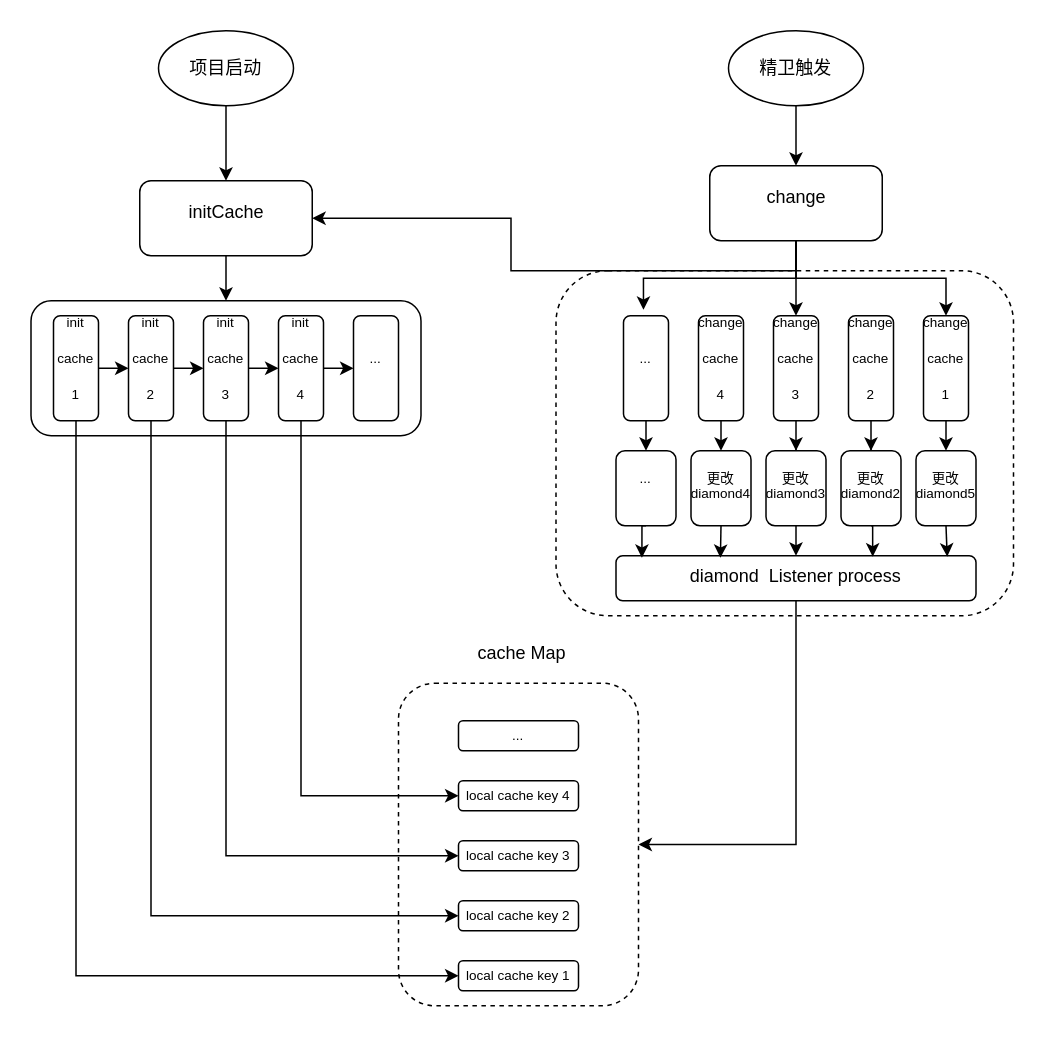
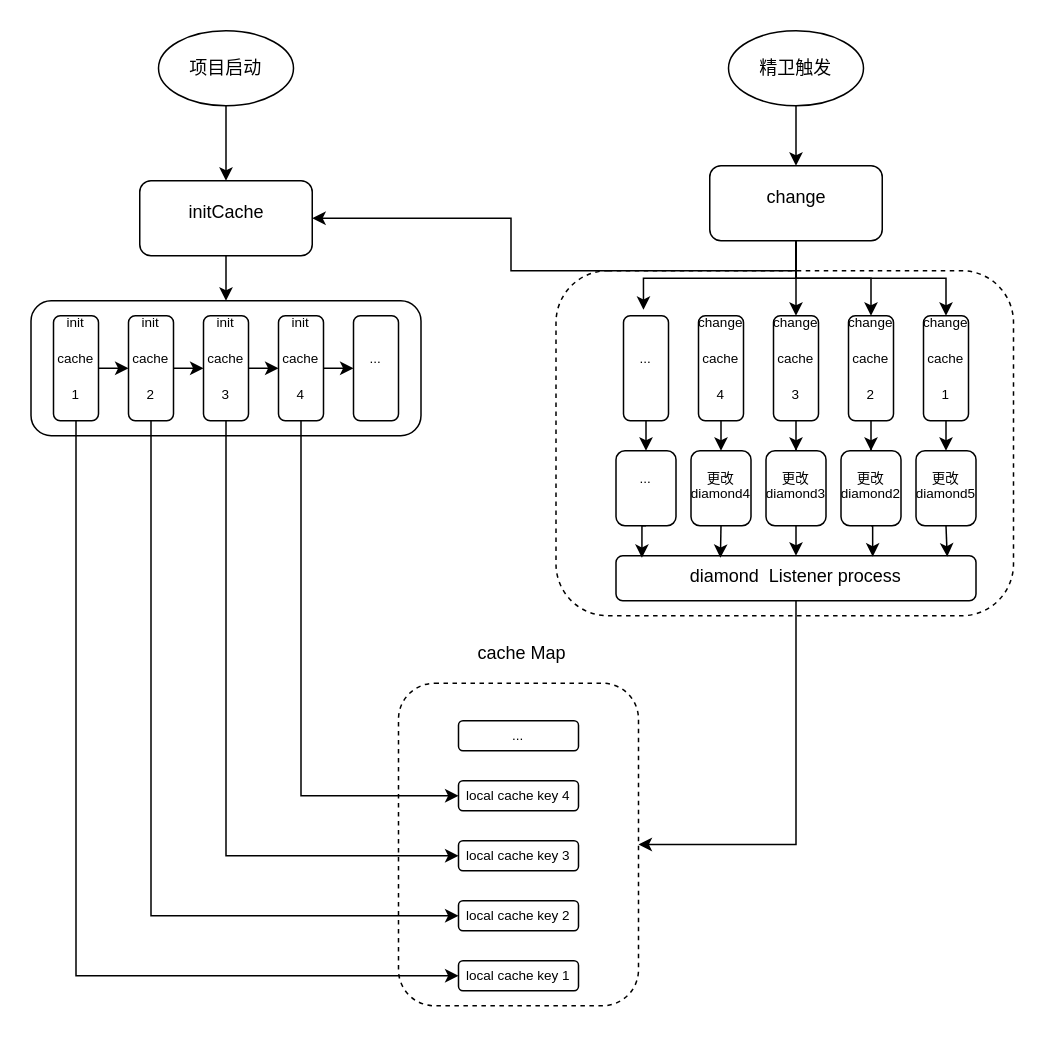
none -> (871, 294)
